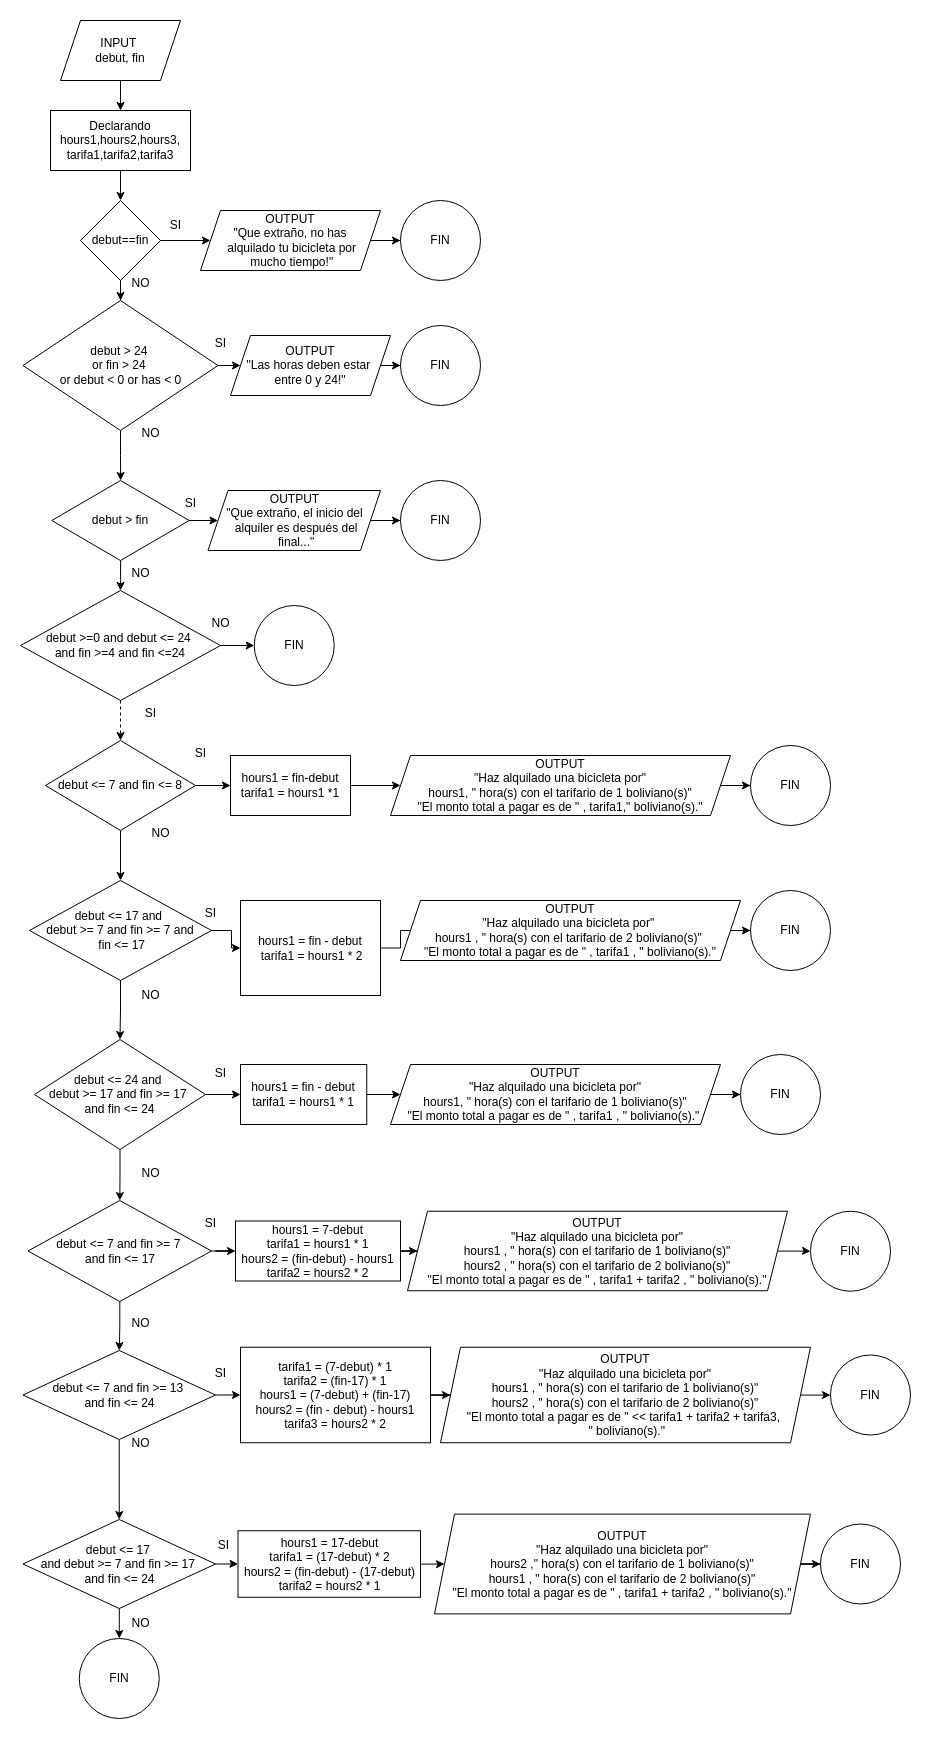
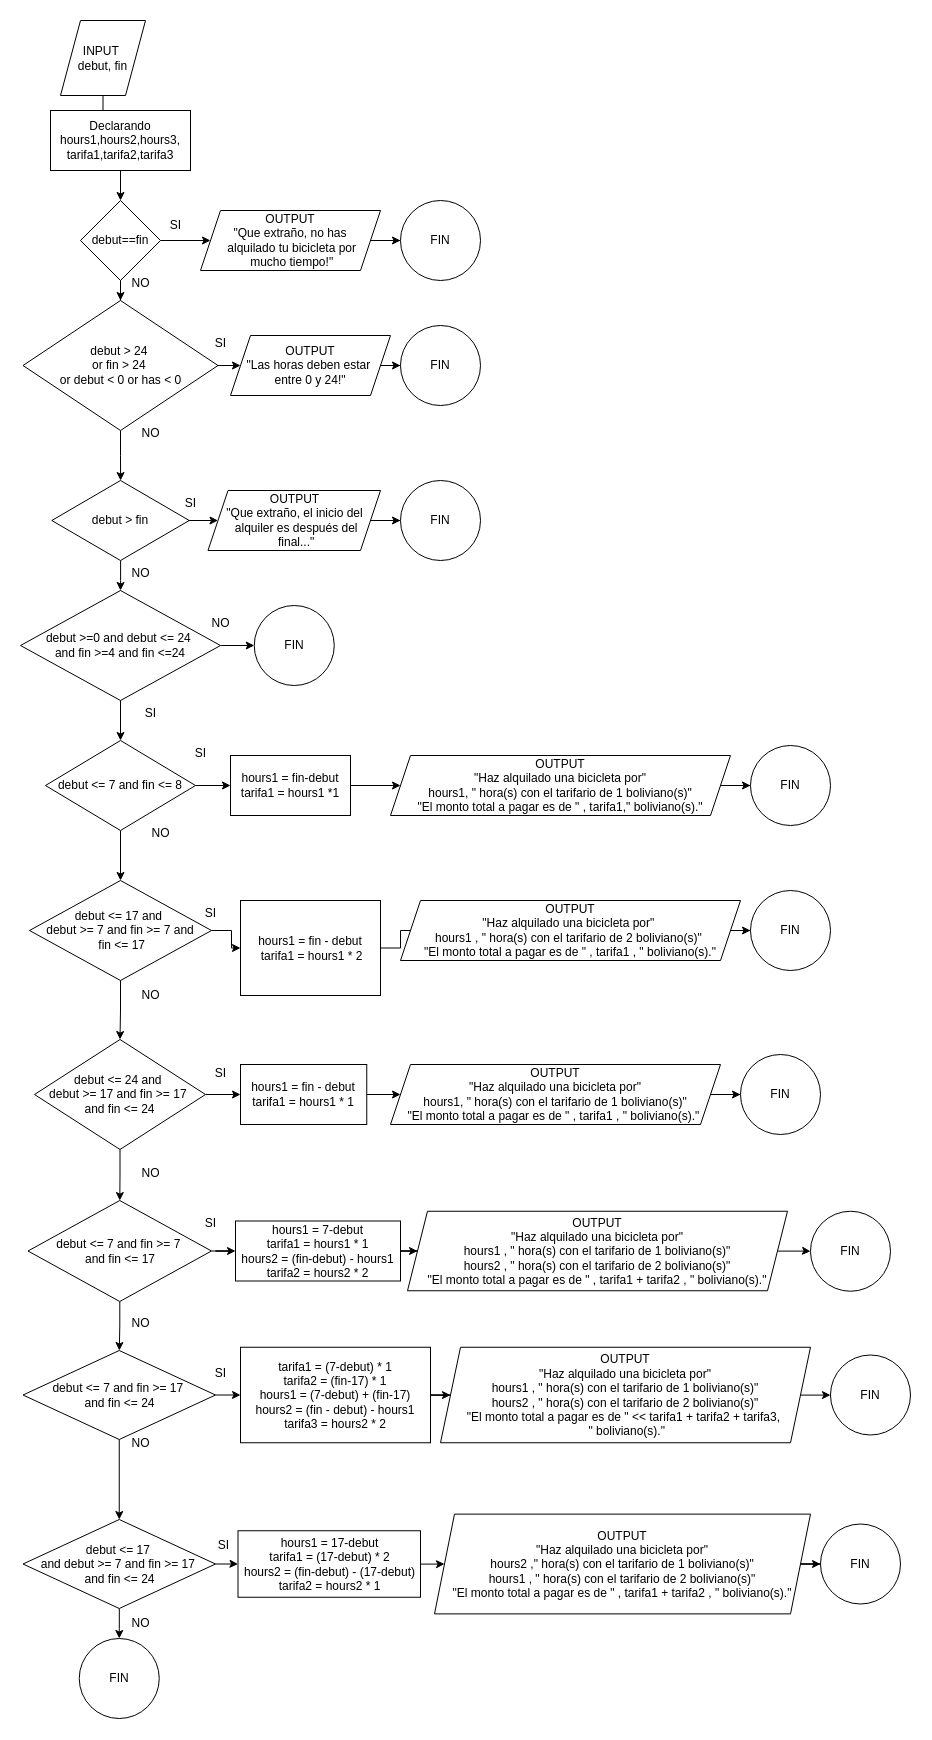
(121, 51) -> (103, 58)
(121, 717) -> (121, 717)
(120, 1396) -> (120, 1396)
